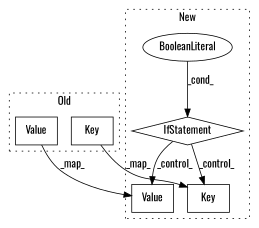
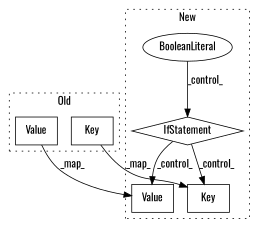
(201, 81) -> (205, 81)
